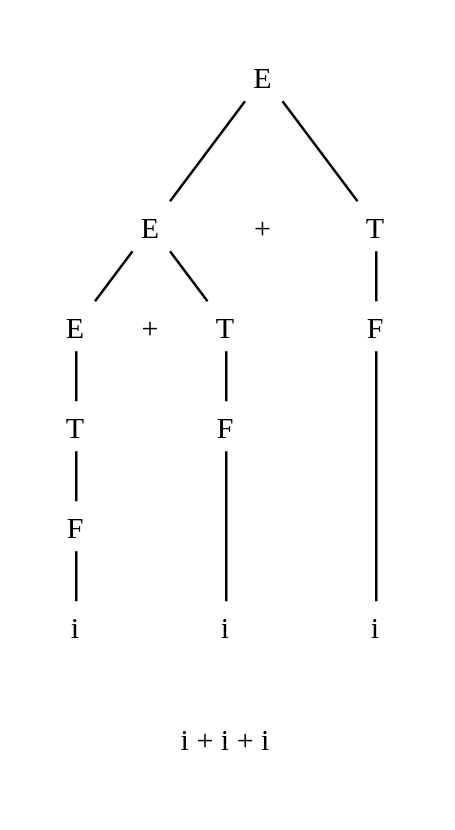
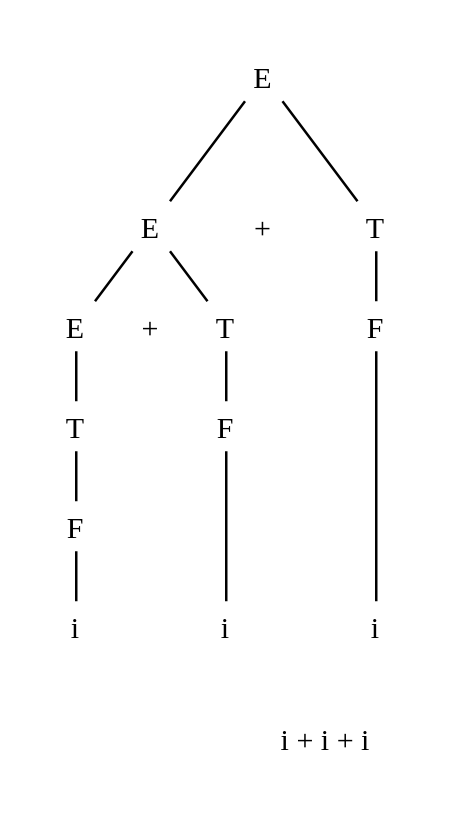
(226, 739) -> (326, 739)
